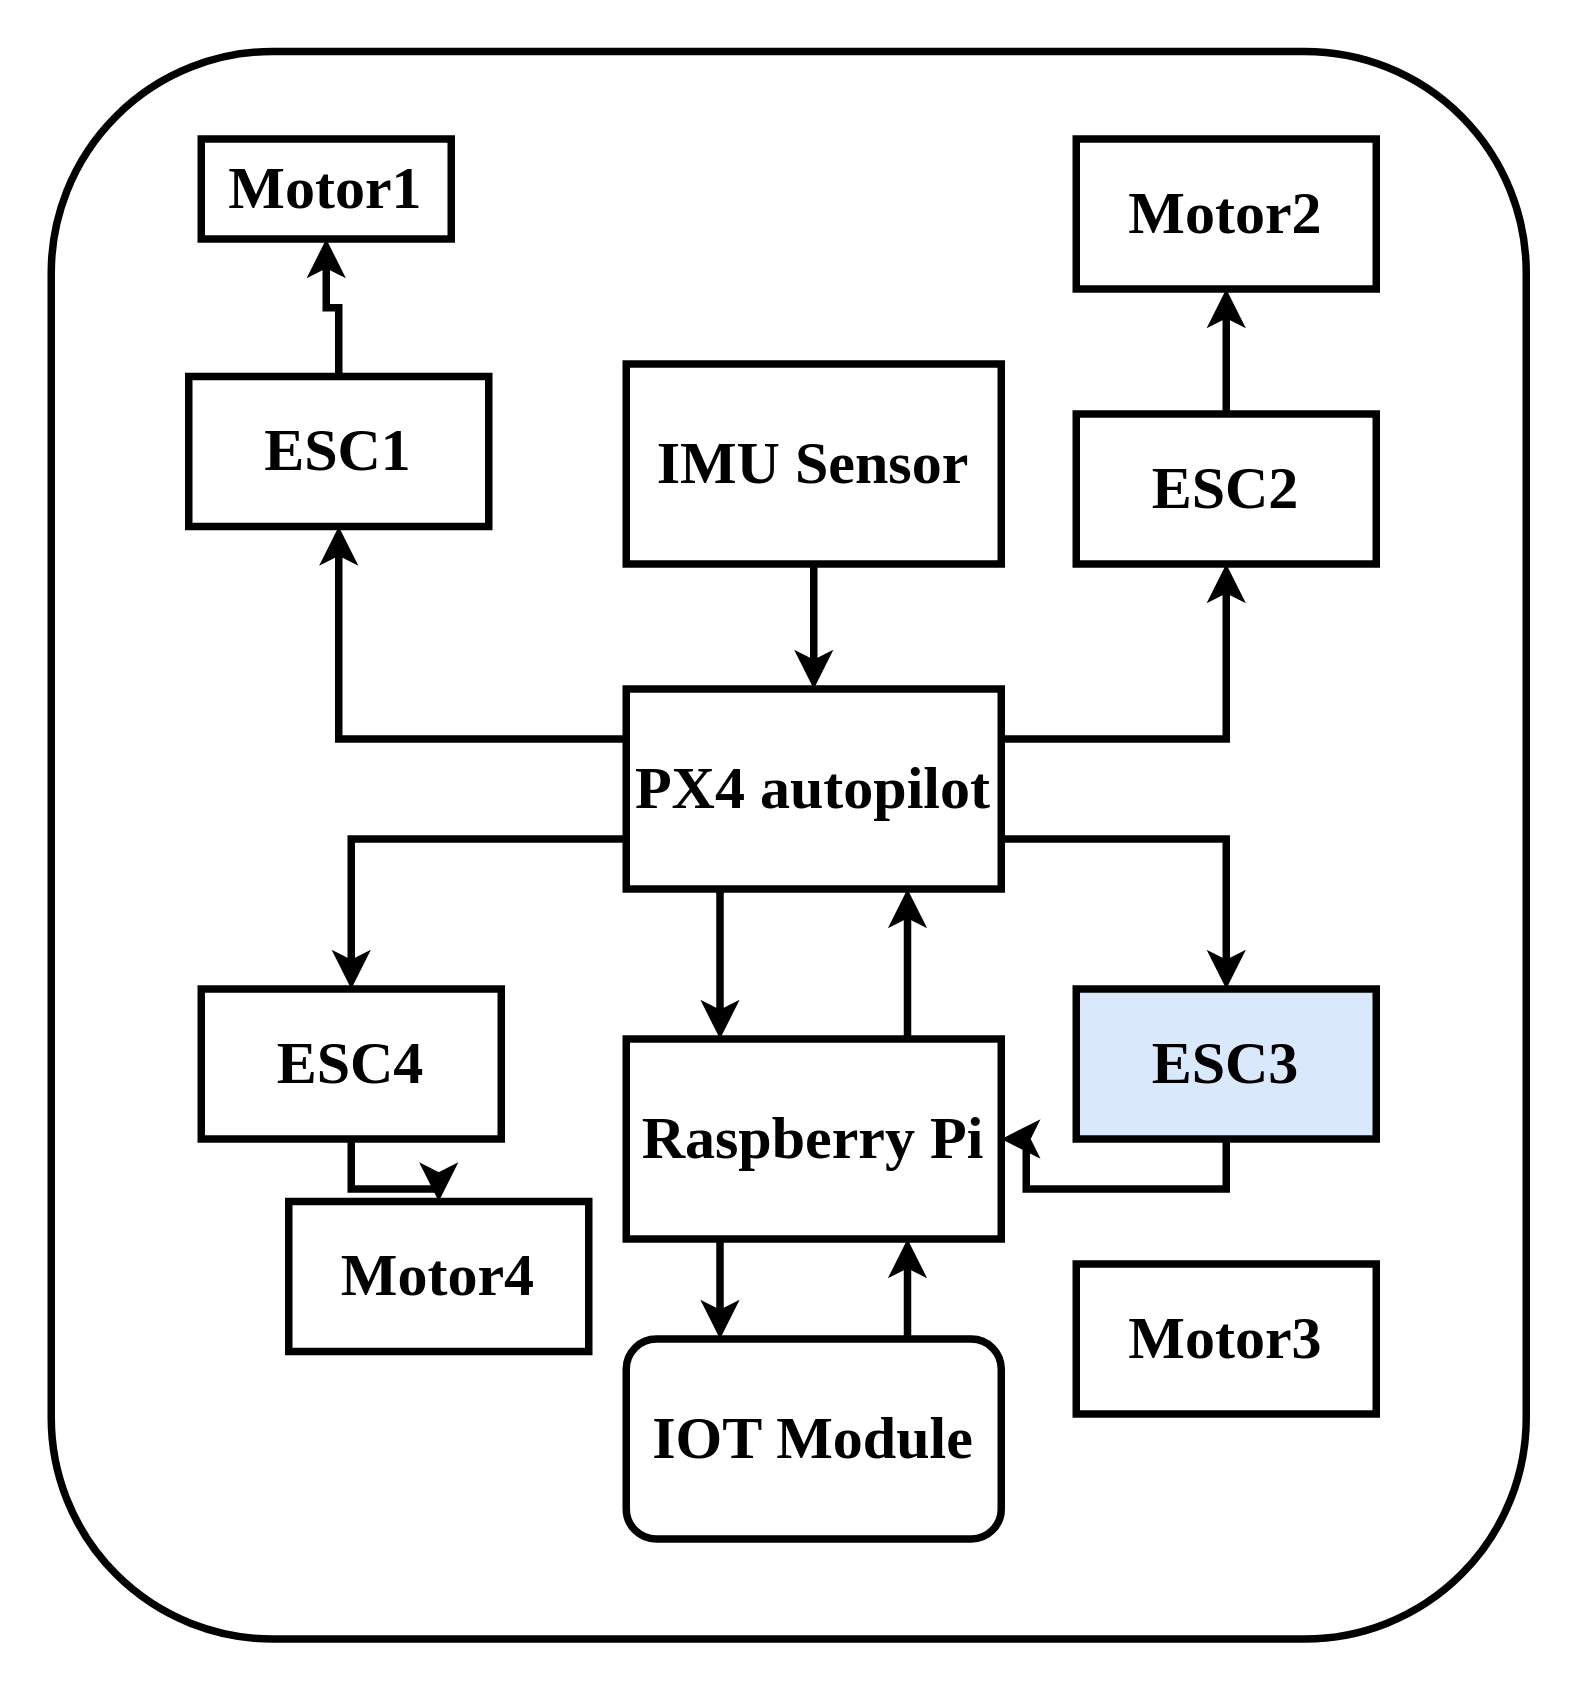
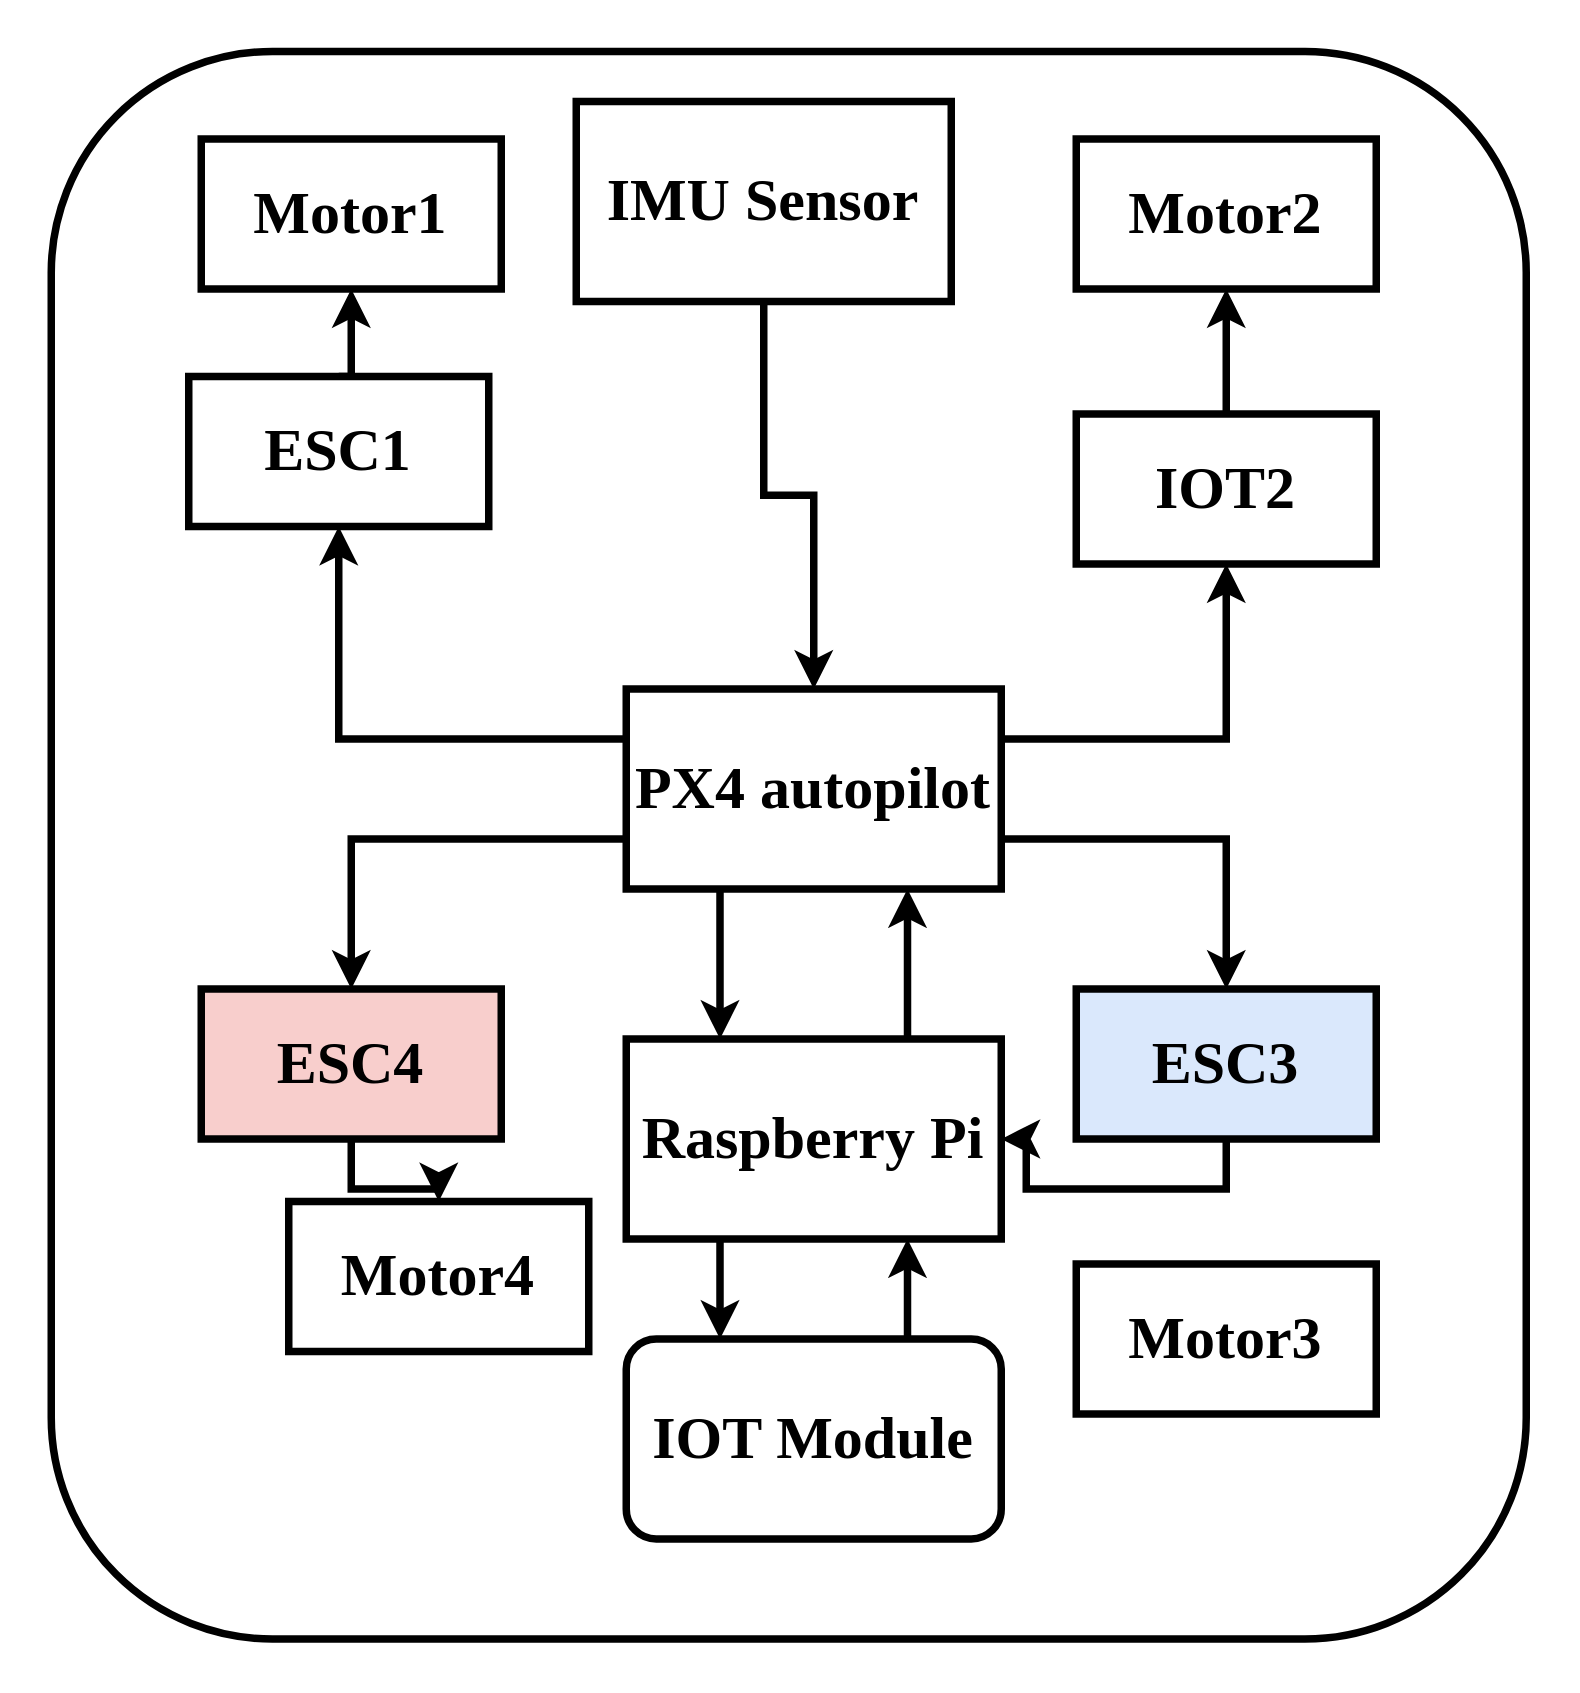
(326, 189) -> (351, 214)
(814, 464) -> (764, 201)
(1226, 489) -> (1226, 489)
(351, 1064) -> (351, 1064)
